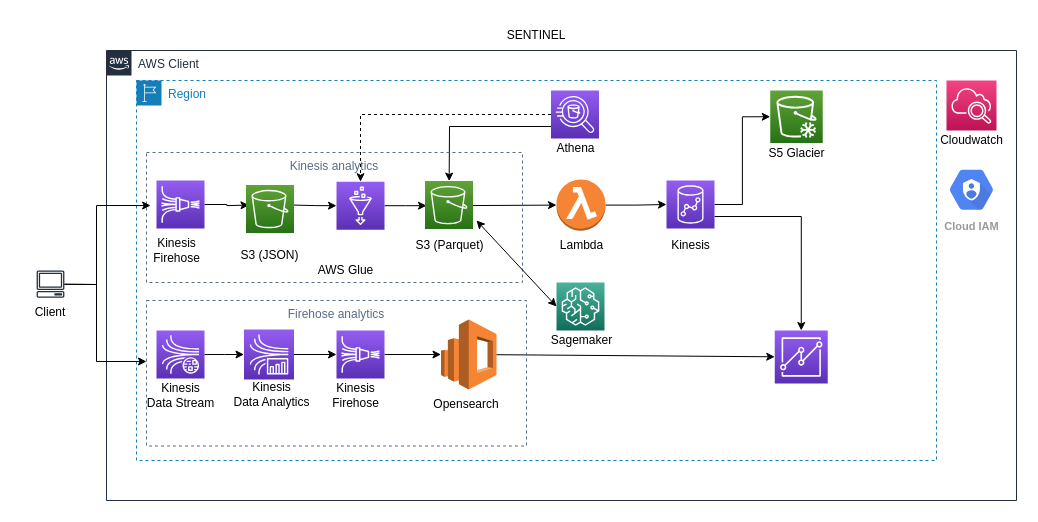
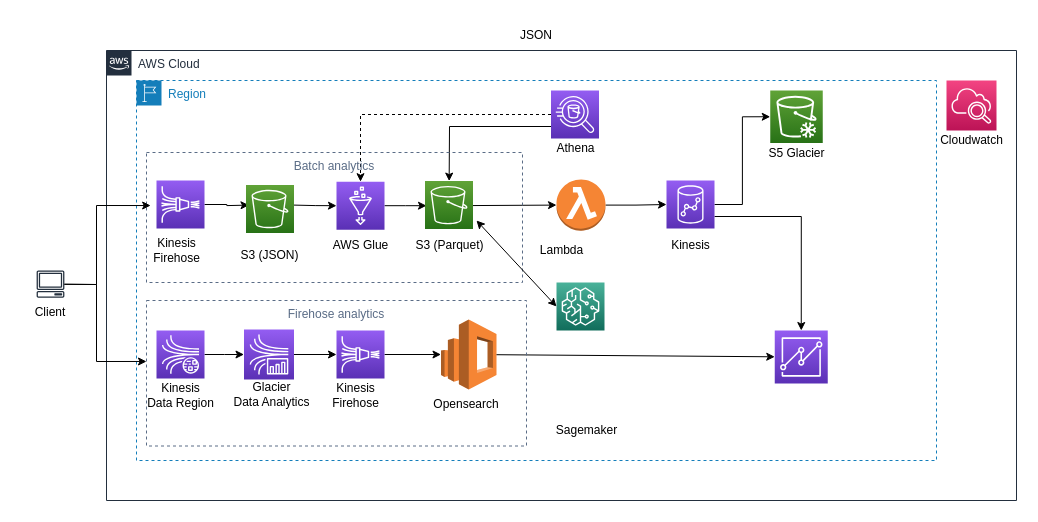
(537, 36) -> (537, 36)
(167, 65) -> (166, 65)
(334, 166) -> (334, 166)
(972, 190) -> none
(581, 246) -> (561, 251)
(346, 271) -> (361, 246)
(581, 341) -> (586, 431)
(272, 395) -> (272, 395)
(181, 396) -> (181, 396)
